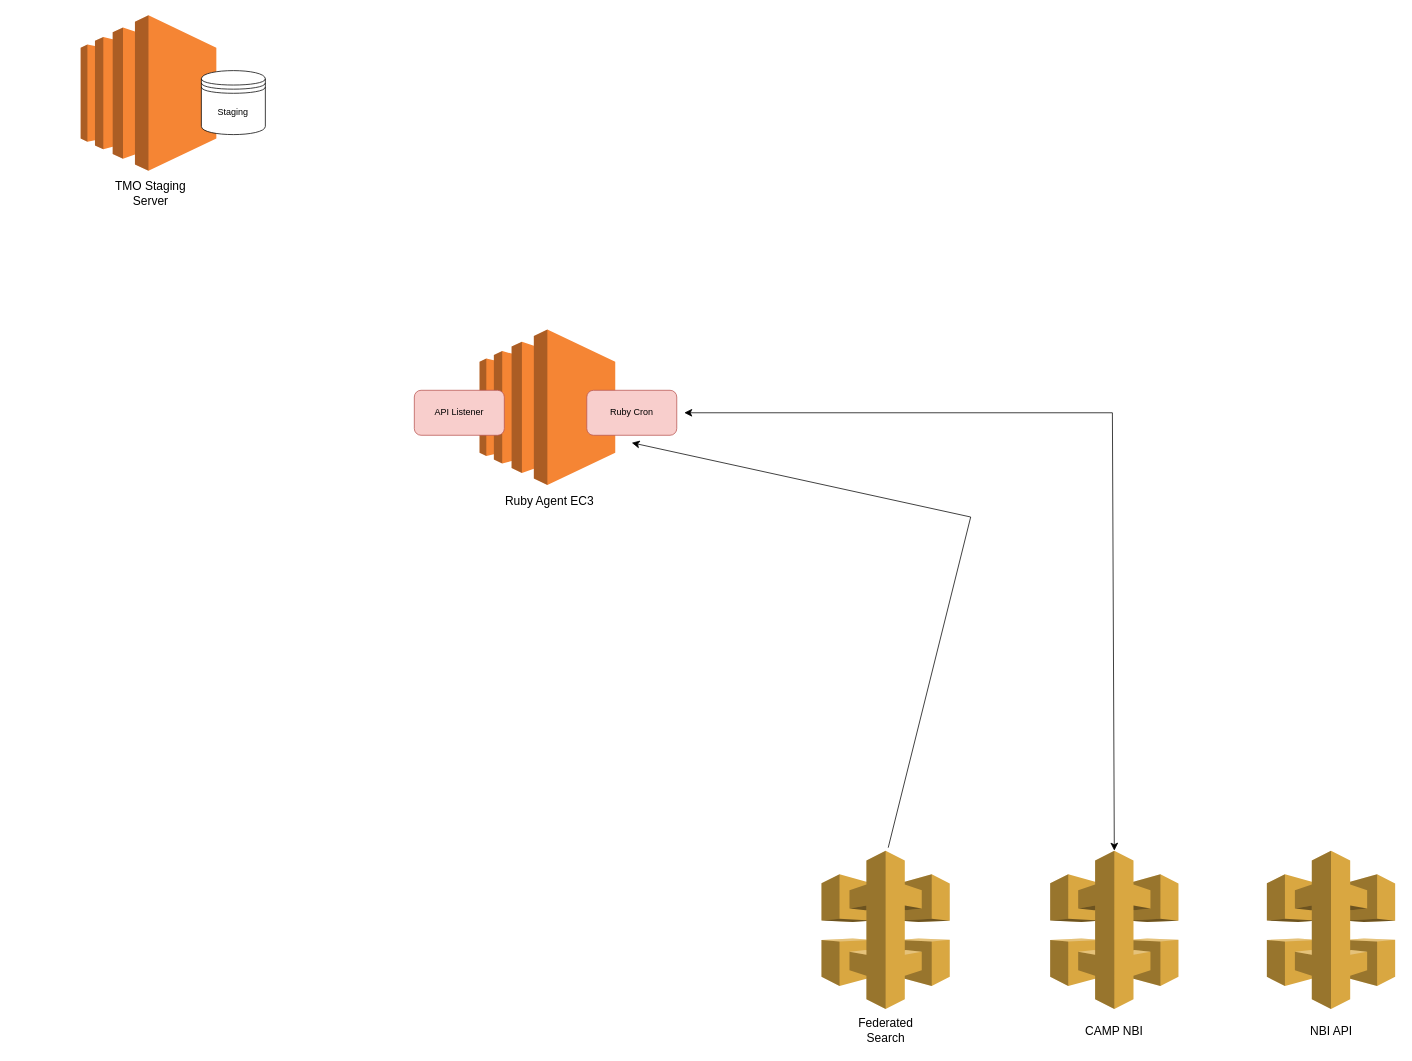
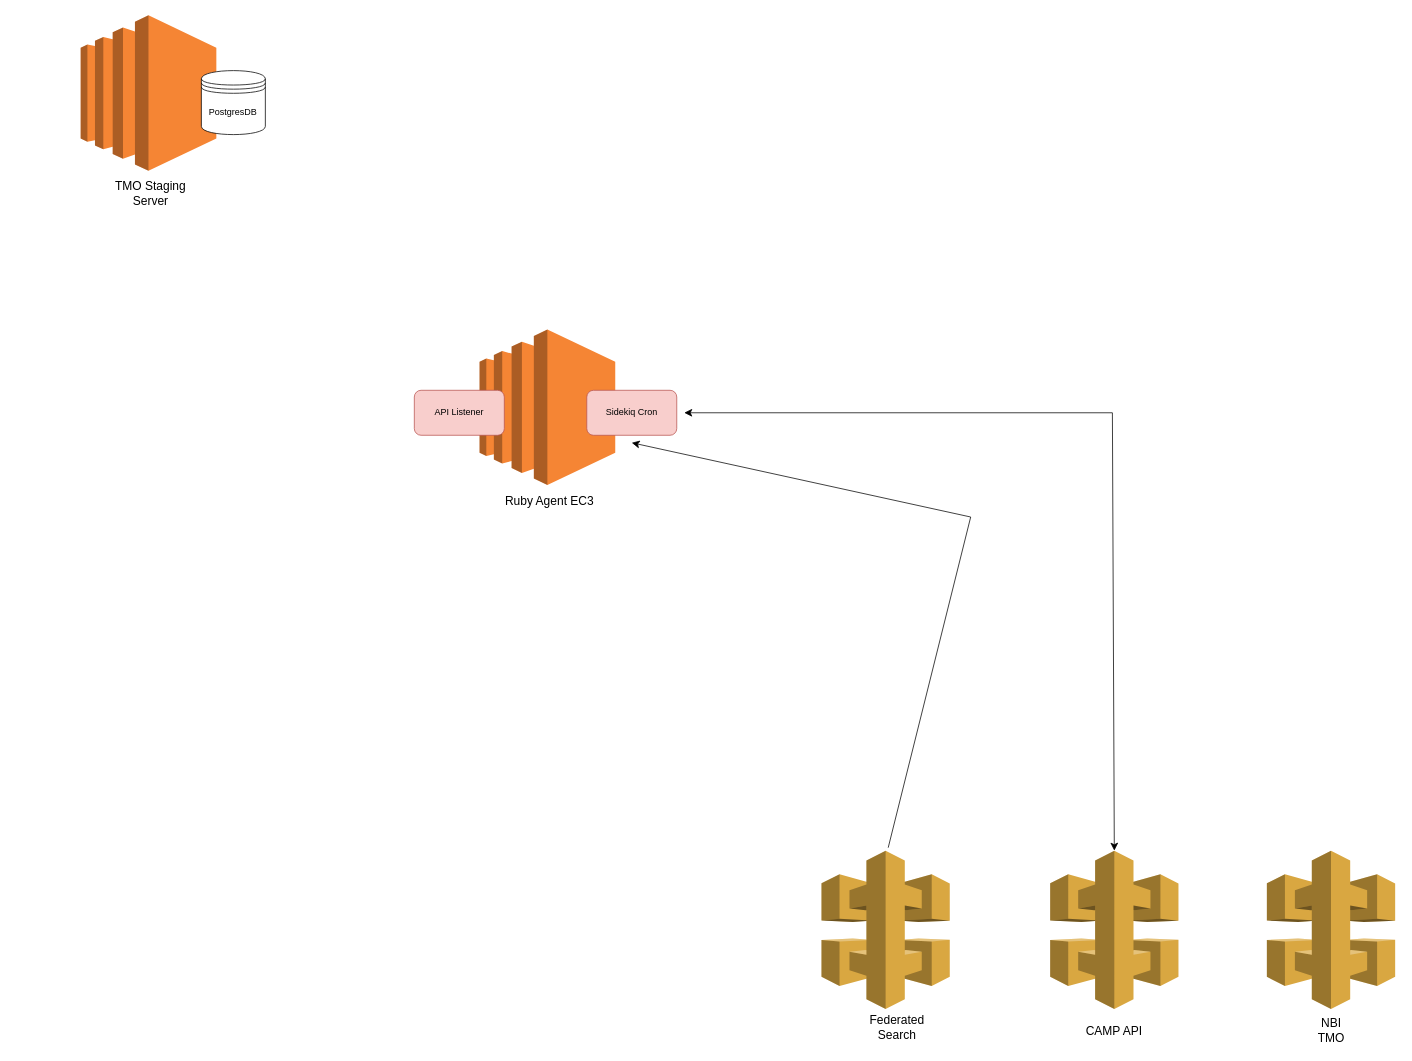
(233, 113) -> (233, 113)
(632, 413) -> (632, 413)
(886, 1031) -> (897, 1027)
(1115, 1031) -> (1115, 1031)
(1332, 1031) -> (1332, 1031)
